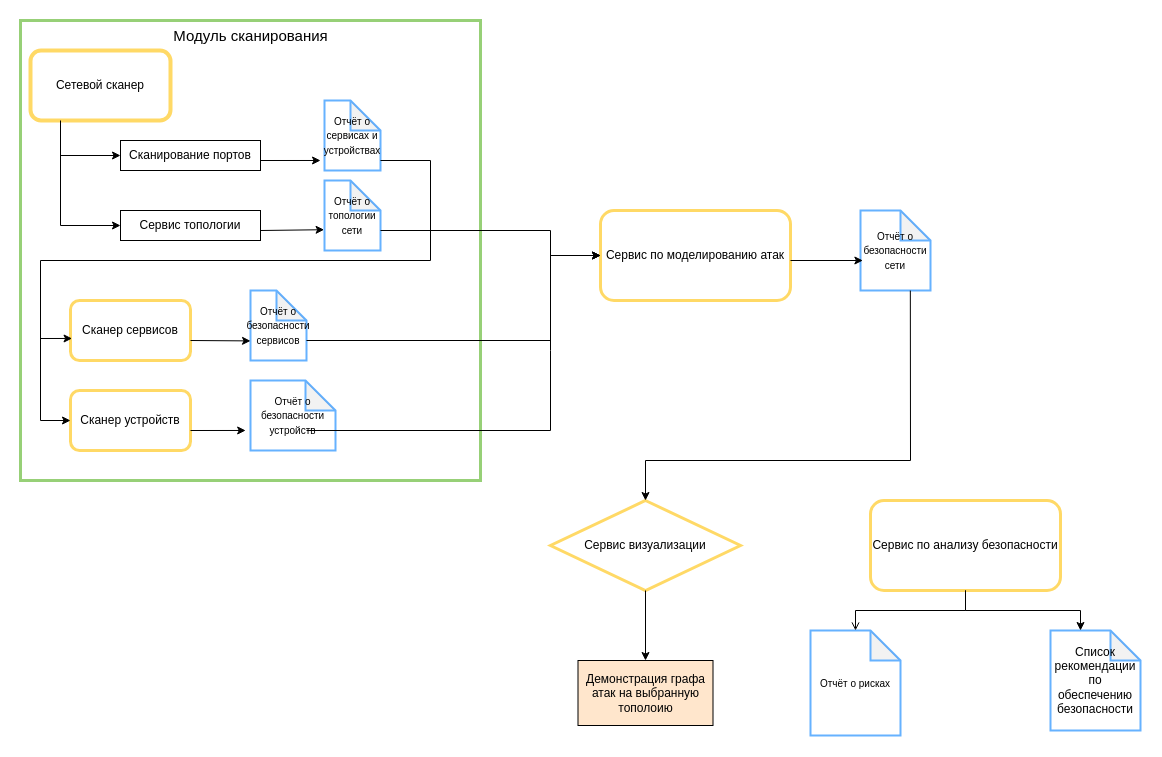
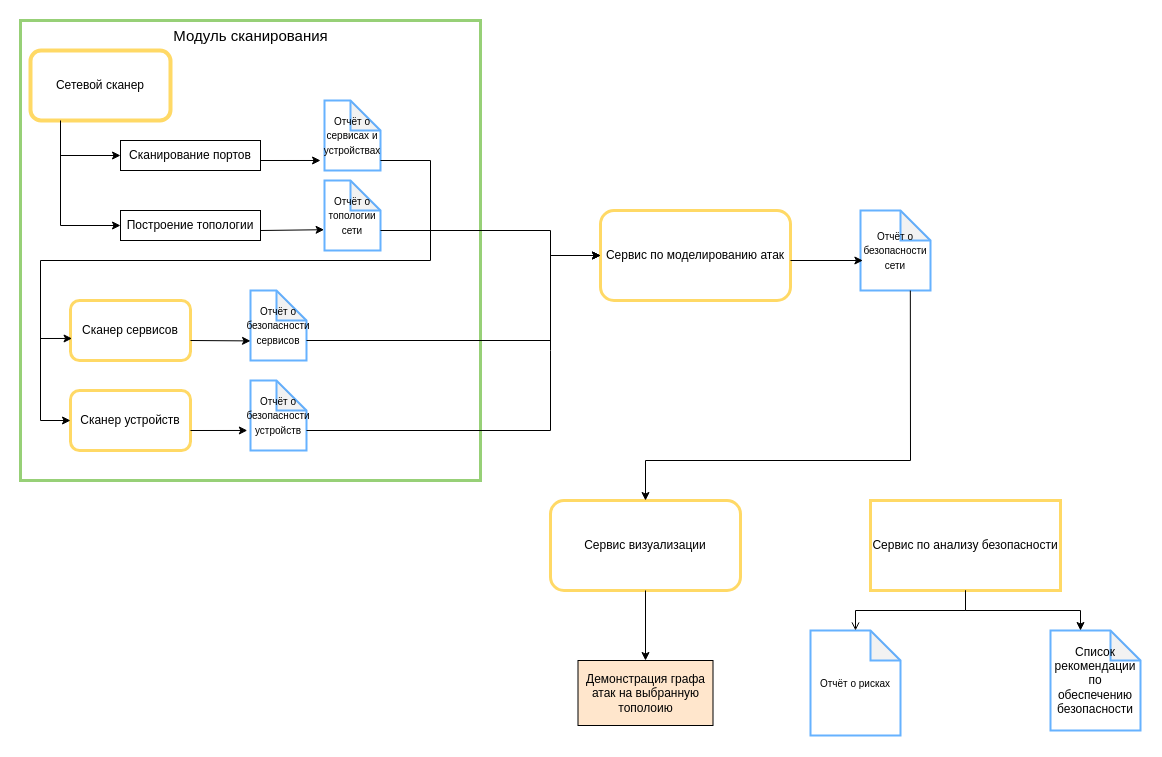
(191, 226) -> (191, 226)
(293, 416) -> (279, 416)
(646, 546) -> (646, 546)
(966, 546) -> (966, 546)
